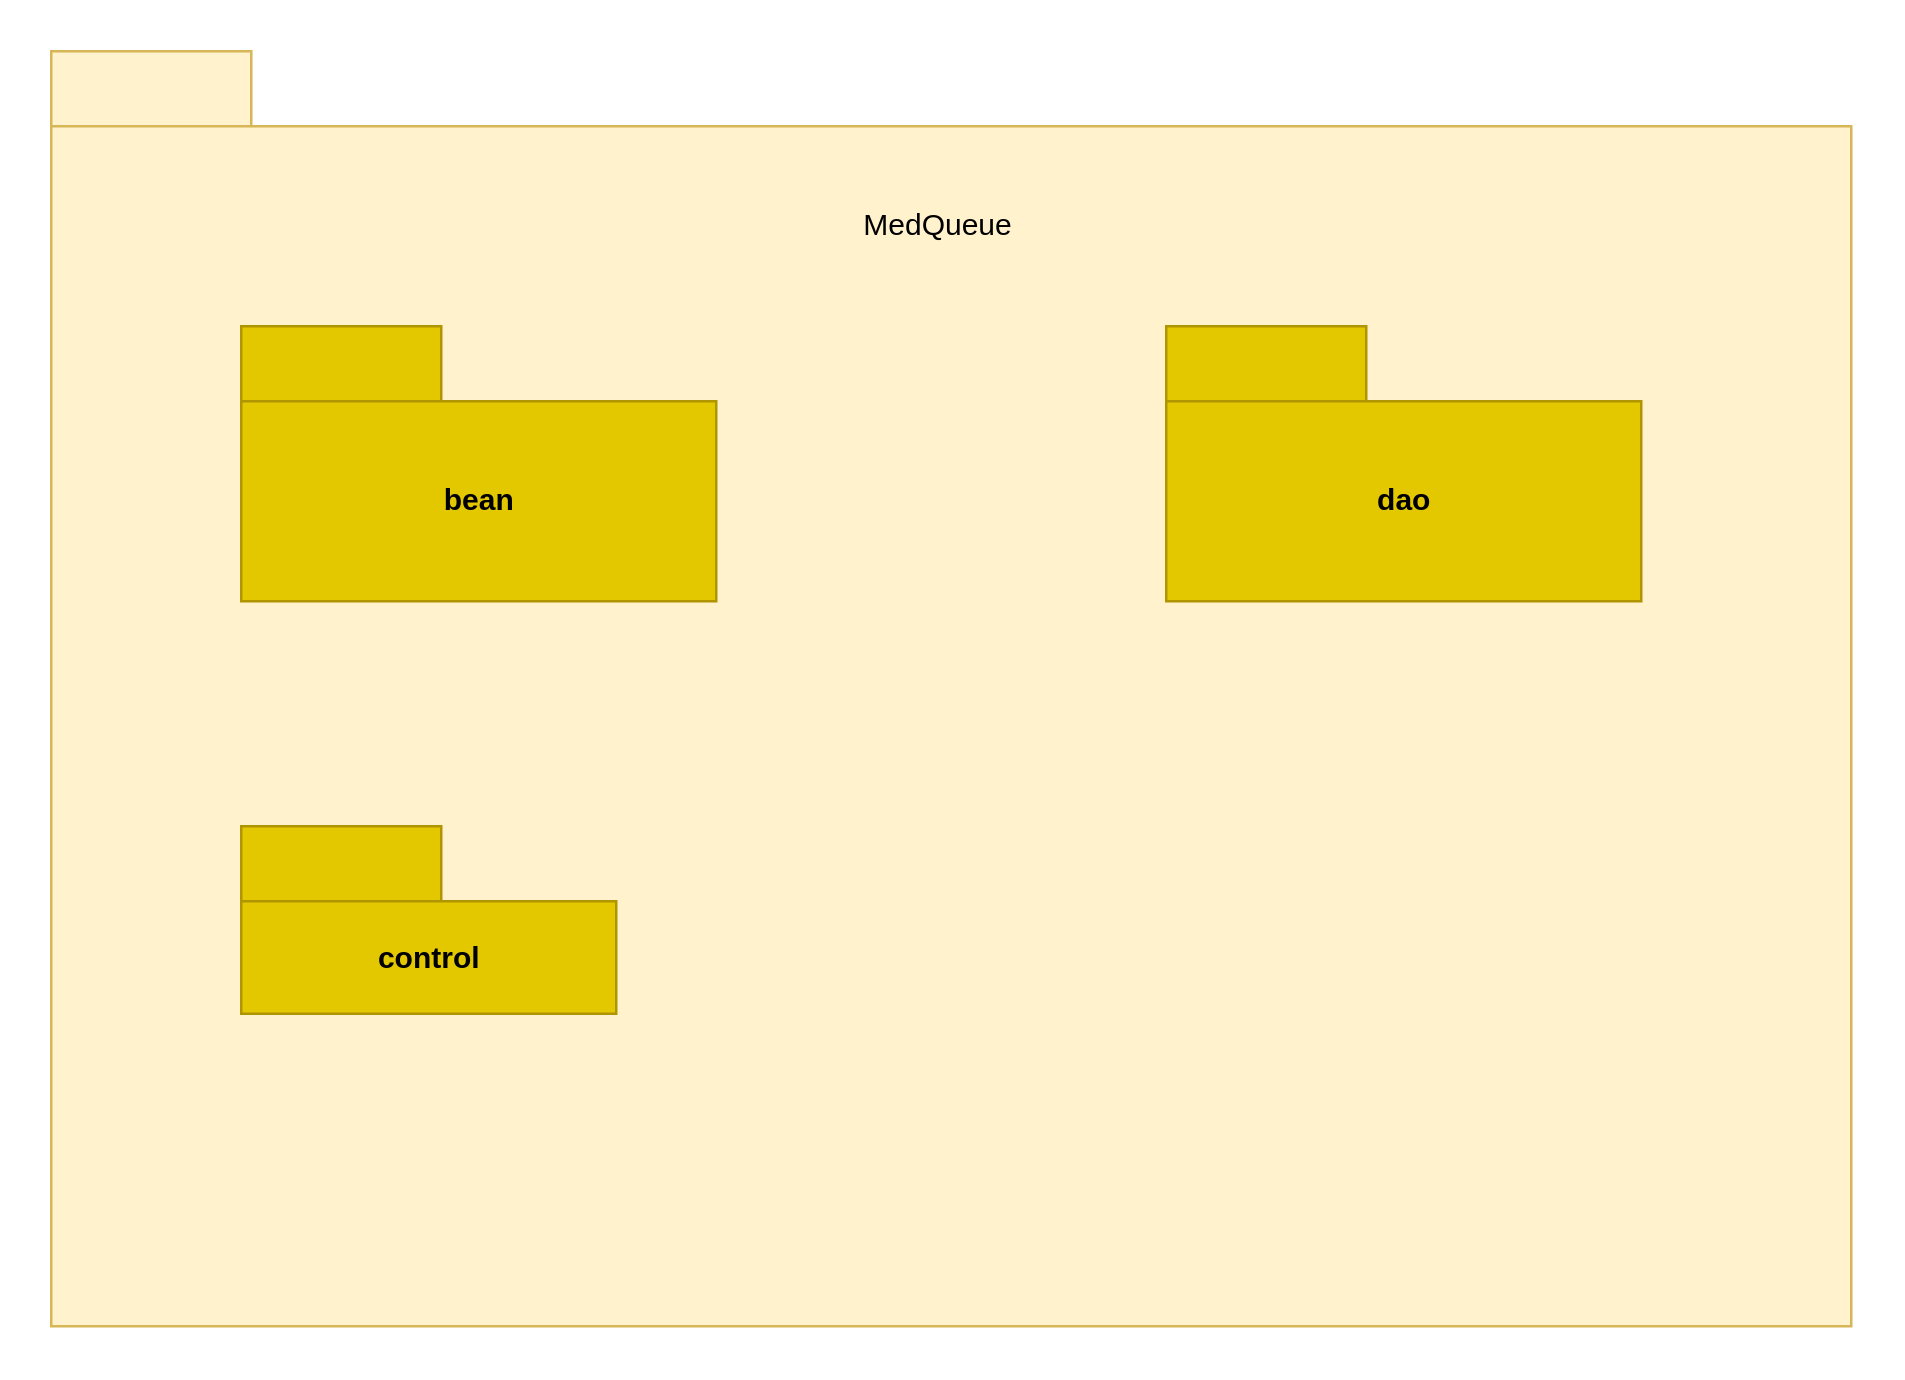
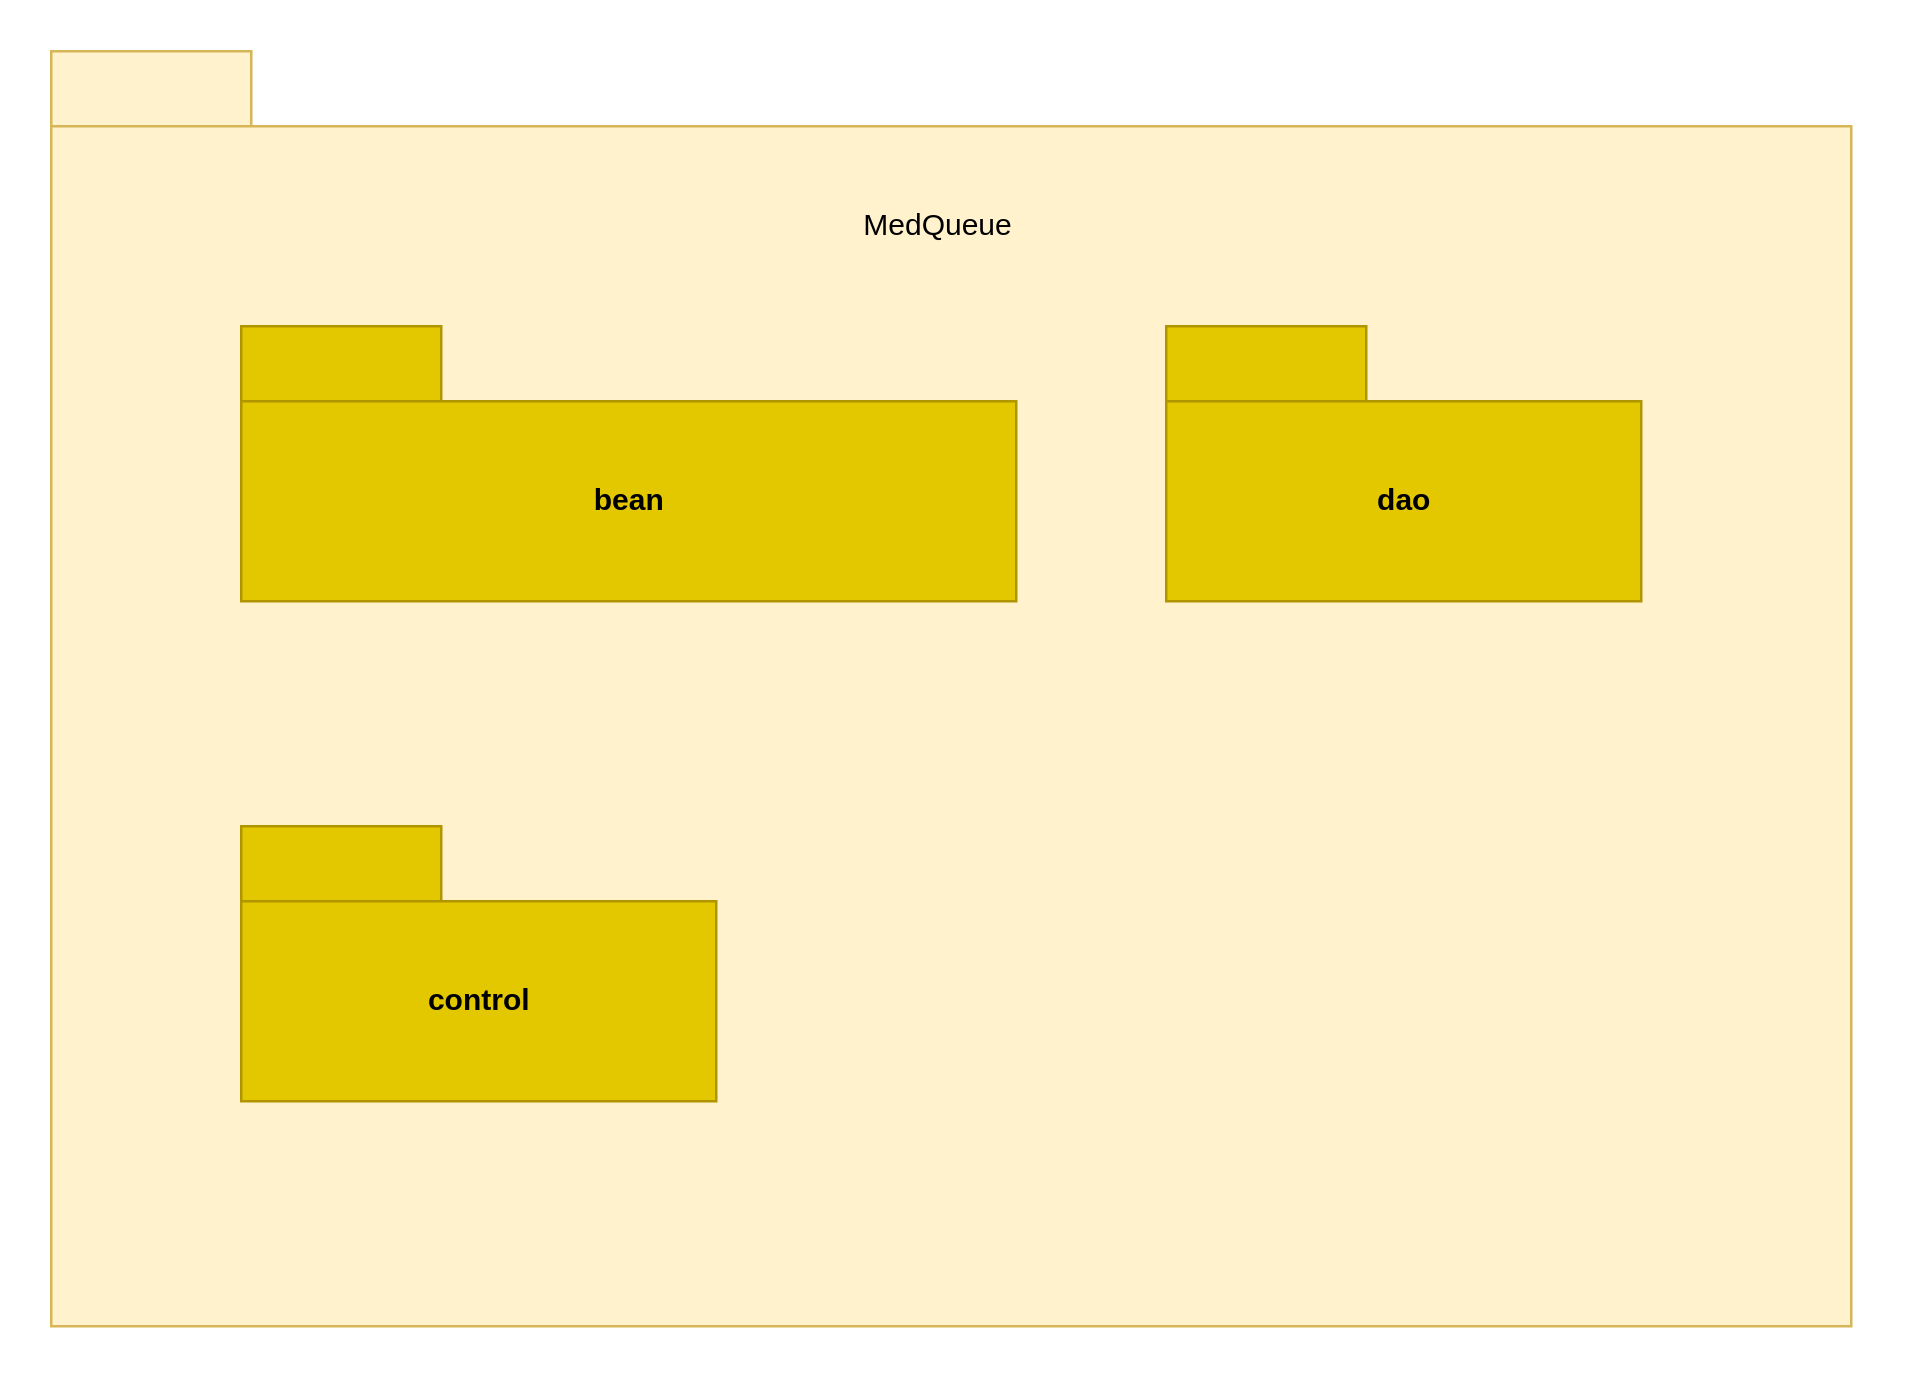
(479, 464) -> (629, 464)
(429, 920) -> (479, 964)
